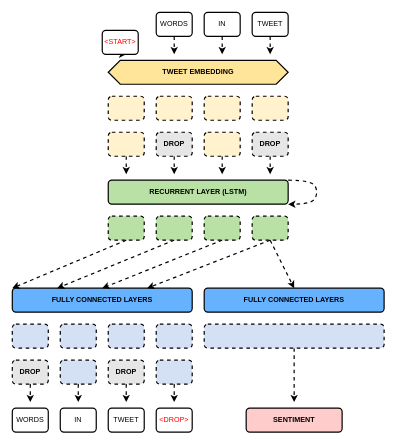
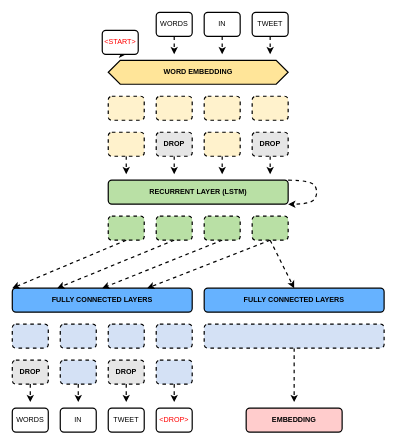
(198, 72) -> (198, 72)
(294, 420) -> (294, 420)
